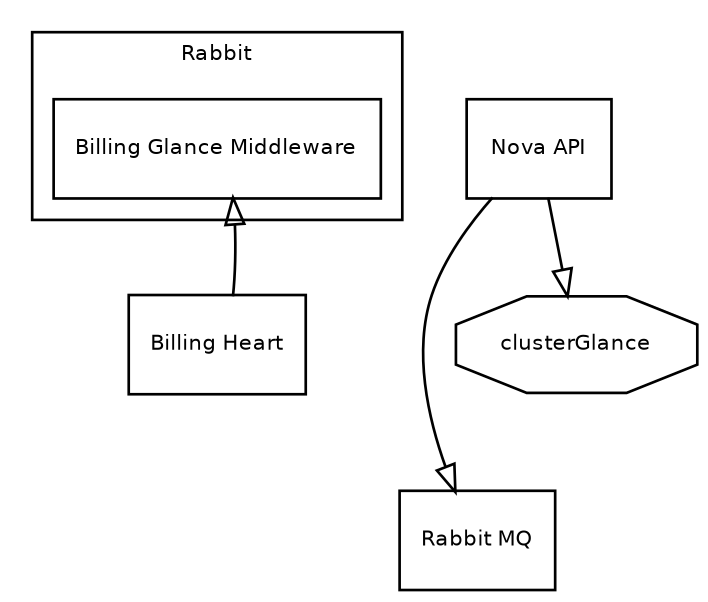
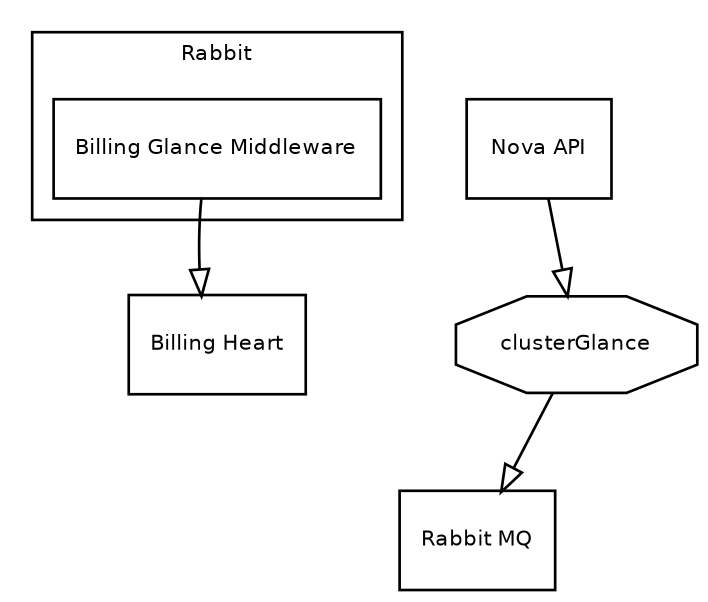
(235, 260) -> (199, 237)
(425, 324) -> (533, 431)
